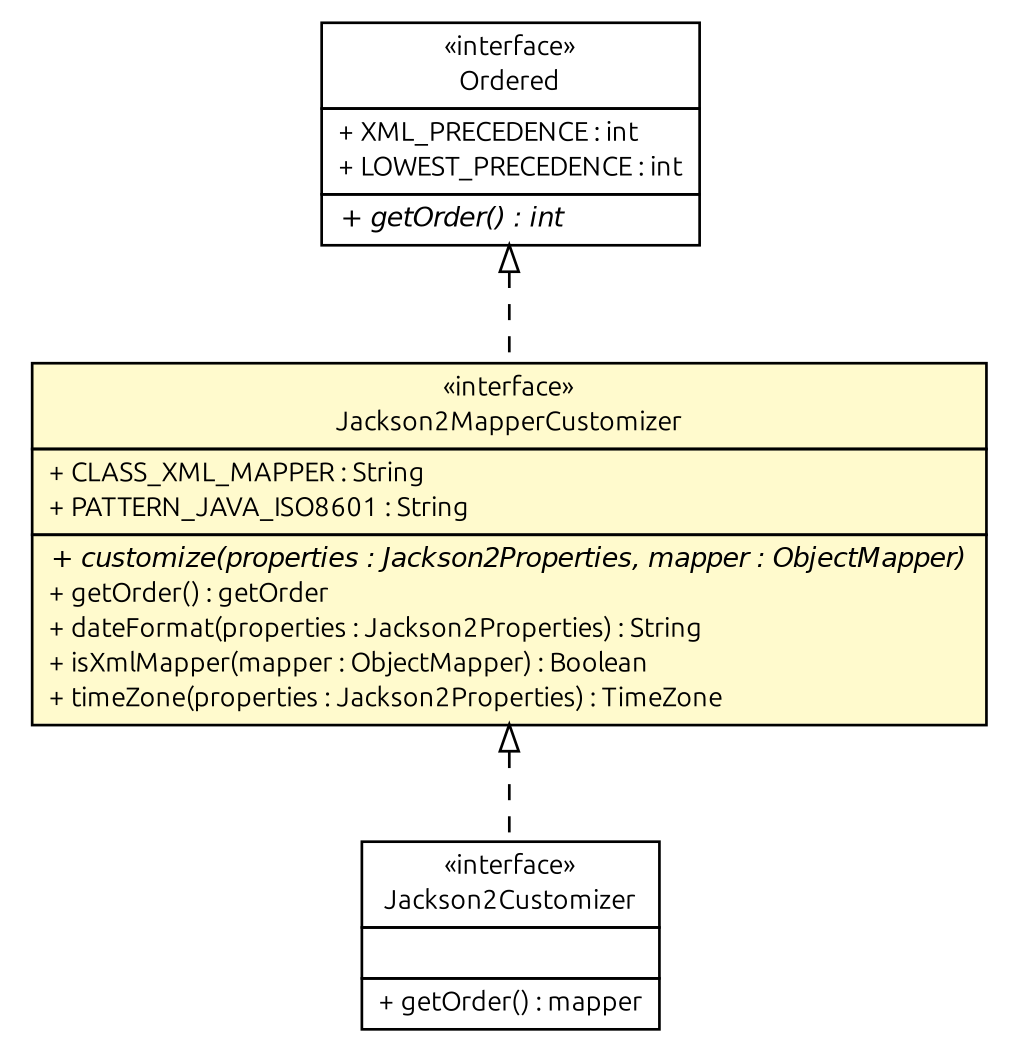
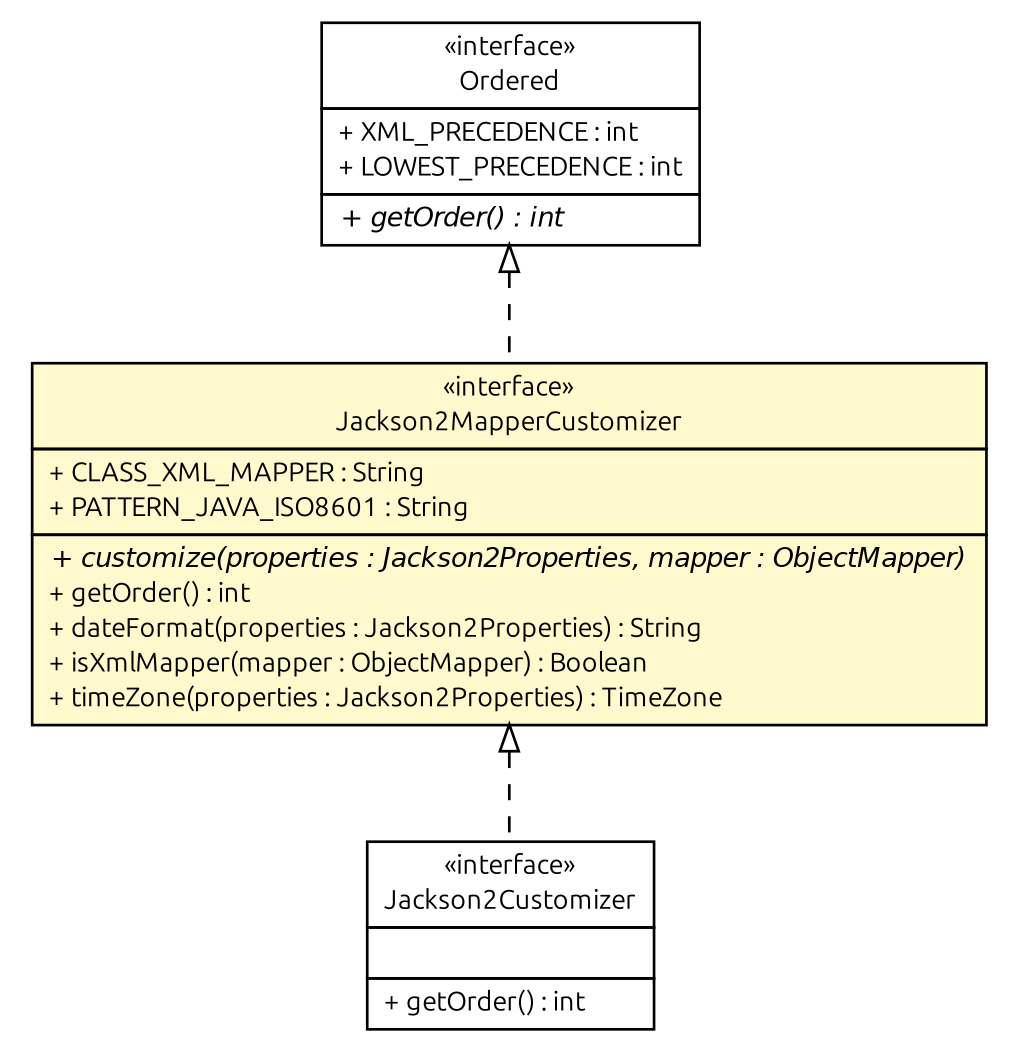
(189, 594) -> (150, 594)
(511, 1003) -> (485, 1003)
